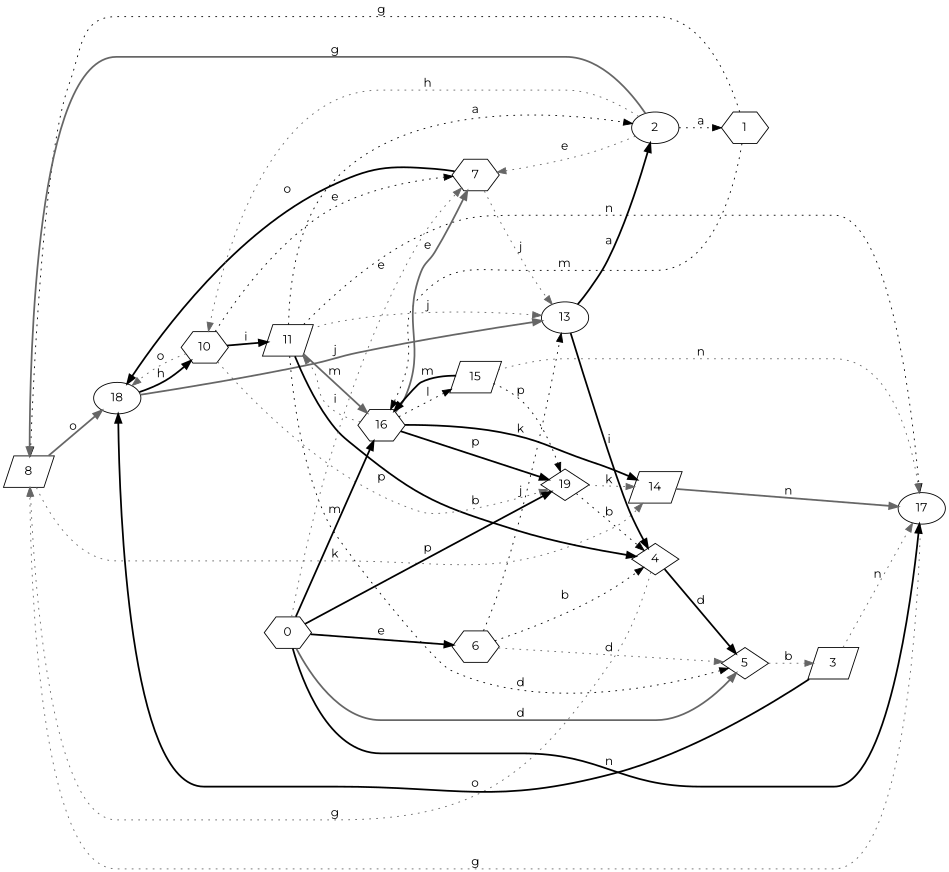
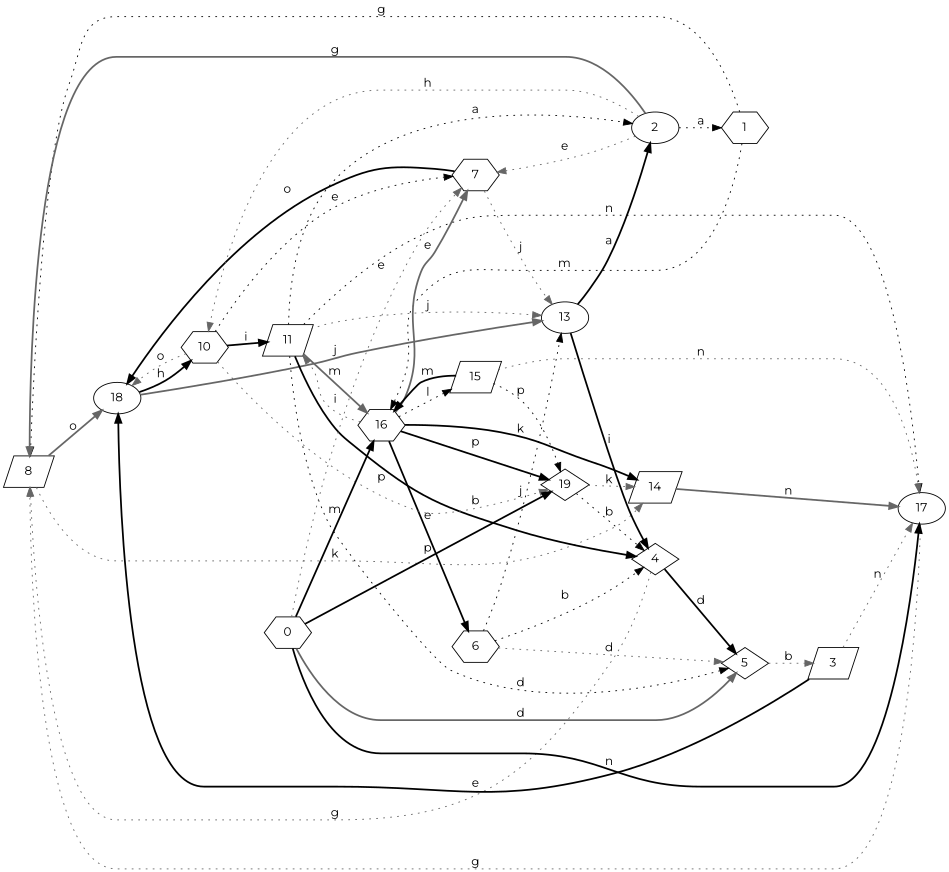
(377, 639) -> (427, 532)
(476, 784) -> (476, 784)
